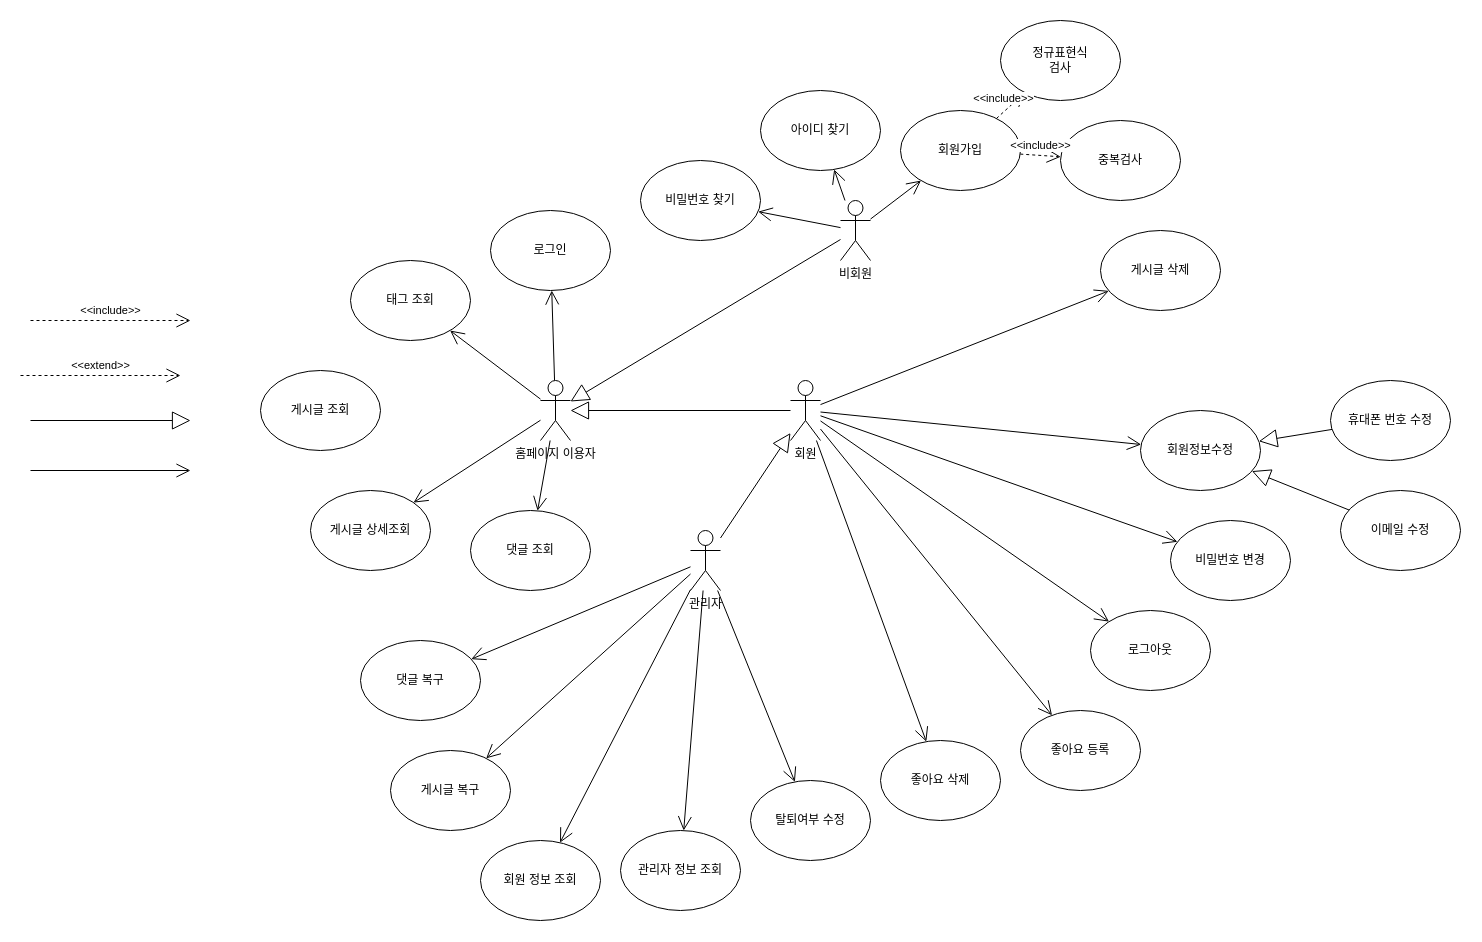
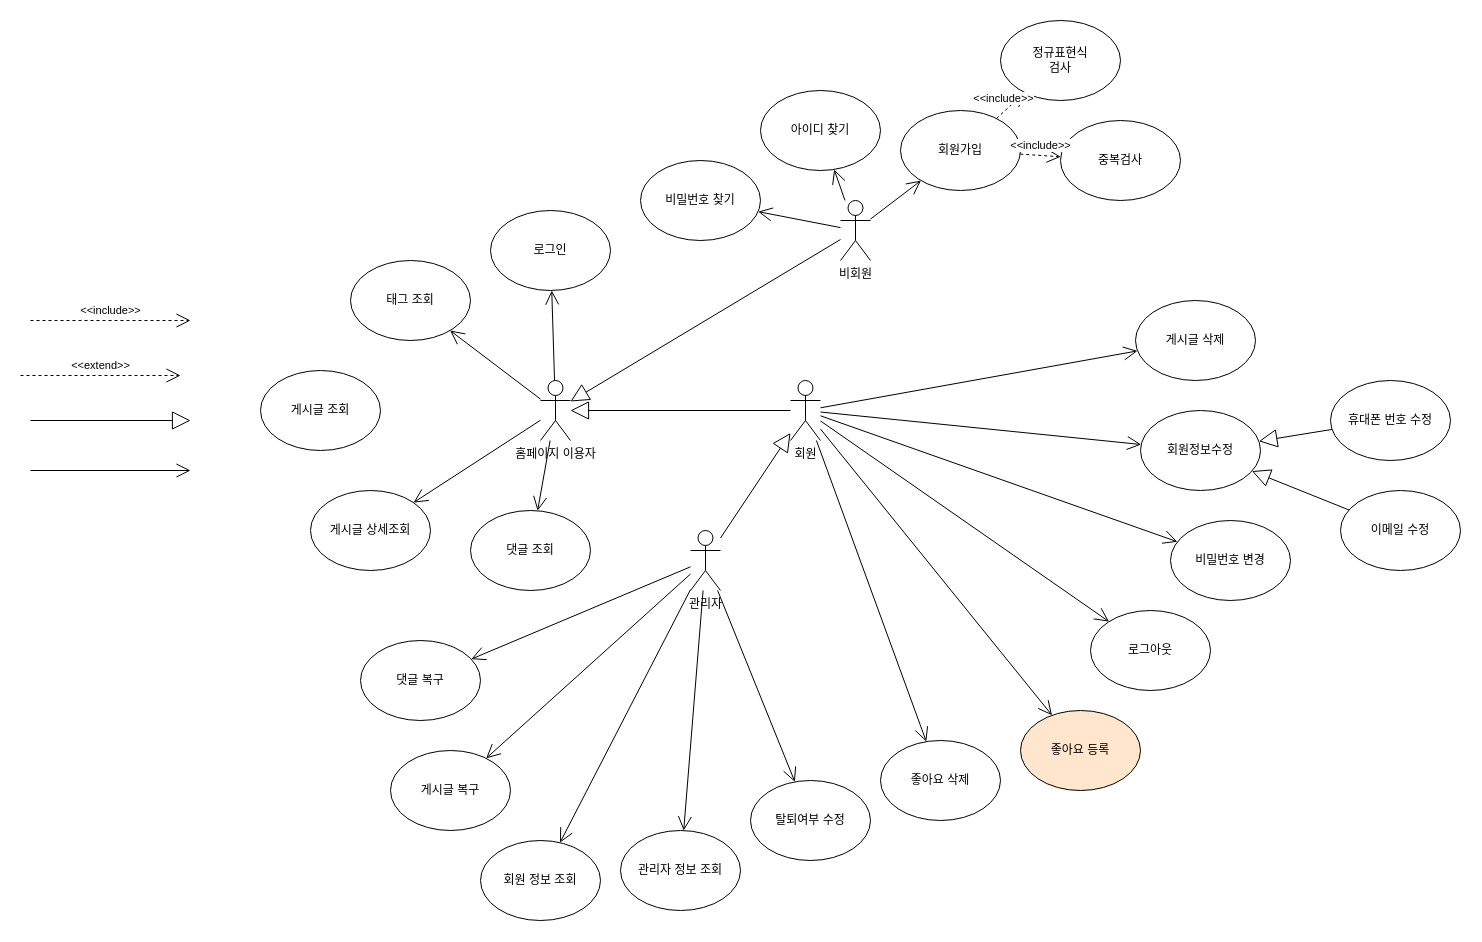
(1161, 271) -> (1196, 341)
(1081, 751) -> (1081, 751)
